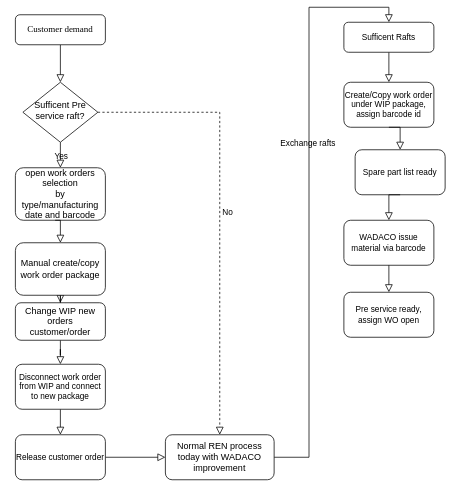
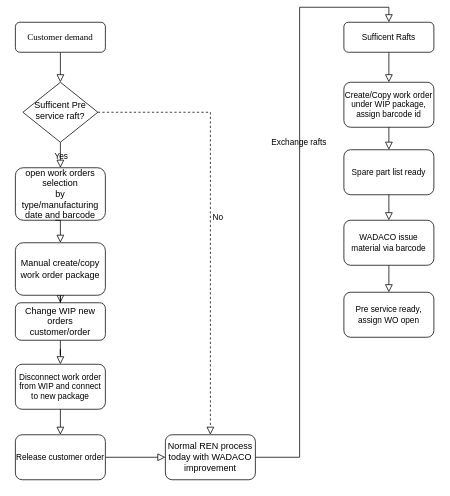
(60, 30) -> (60, 37)
(400, 172) -> (389, 172)
(220, 457) -> (210, 457)
